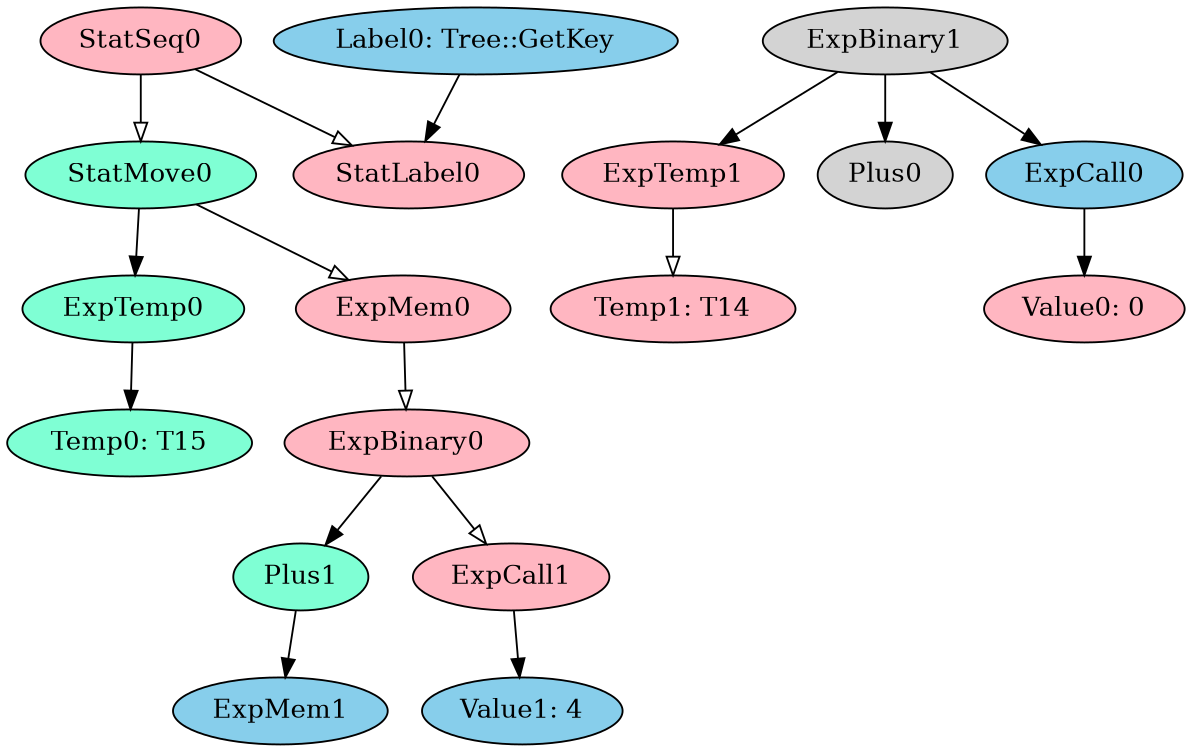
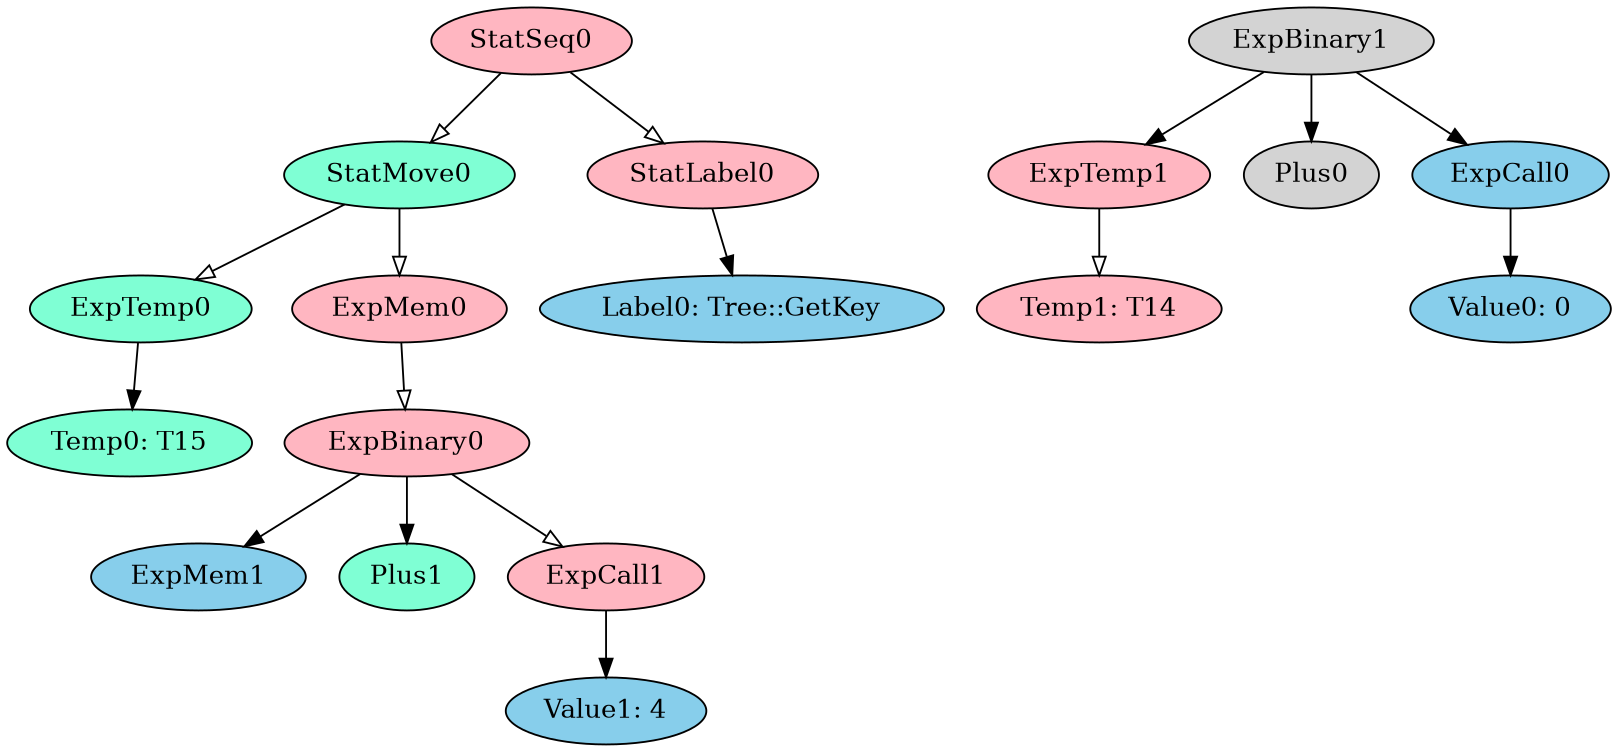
(447, 99) -> (720, 233)
(138, 233) -> (278, 238)
(1084, 309) -> (1511, 309)
(292, 635) -> (310, 505)
